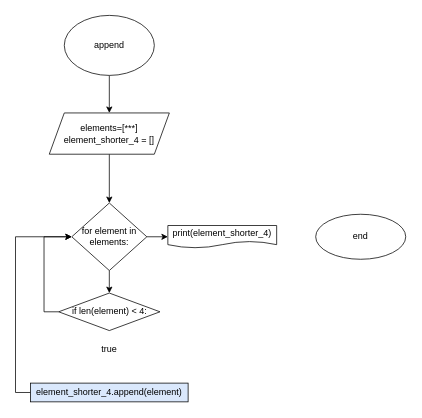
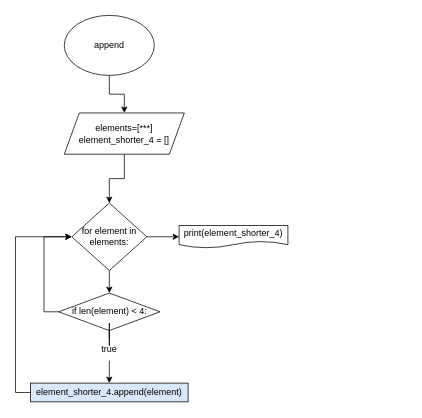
(109, 134) -> (124, 134)
(222, 237) -> (233, 237)
(360, 237) -> none
none -> (109, 334)
none -> (109, 369)
